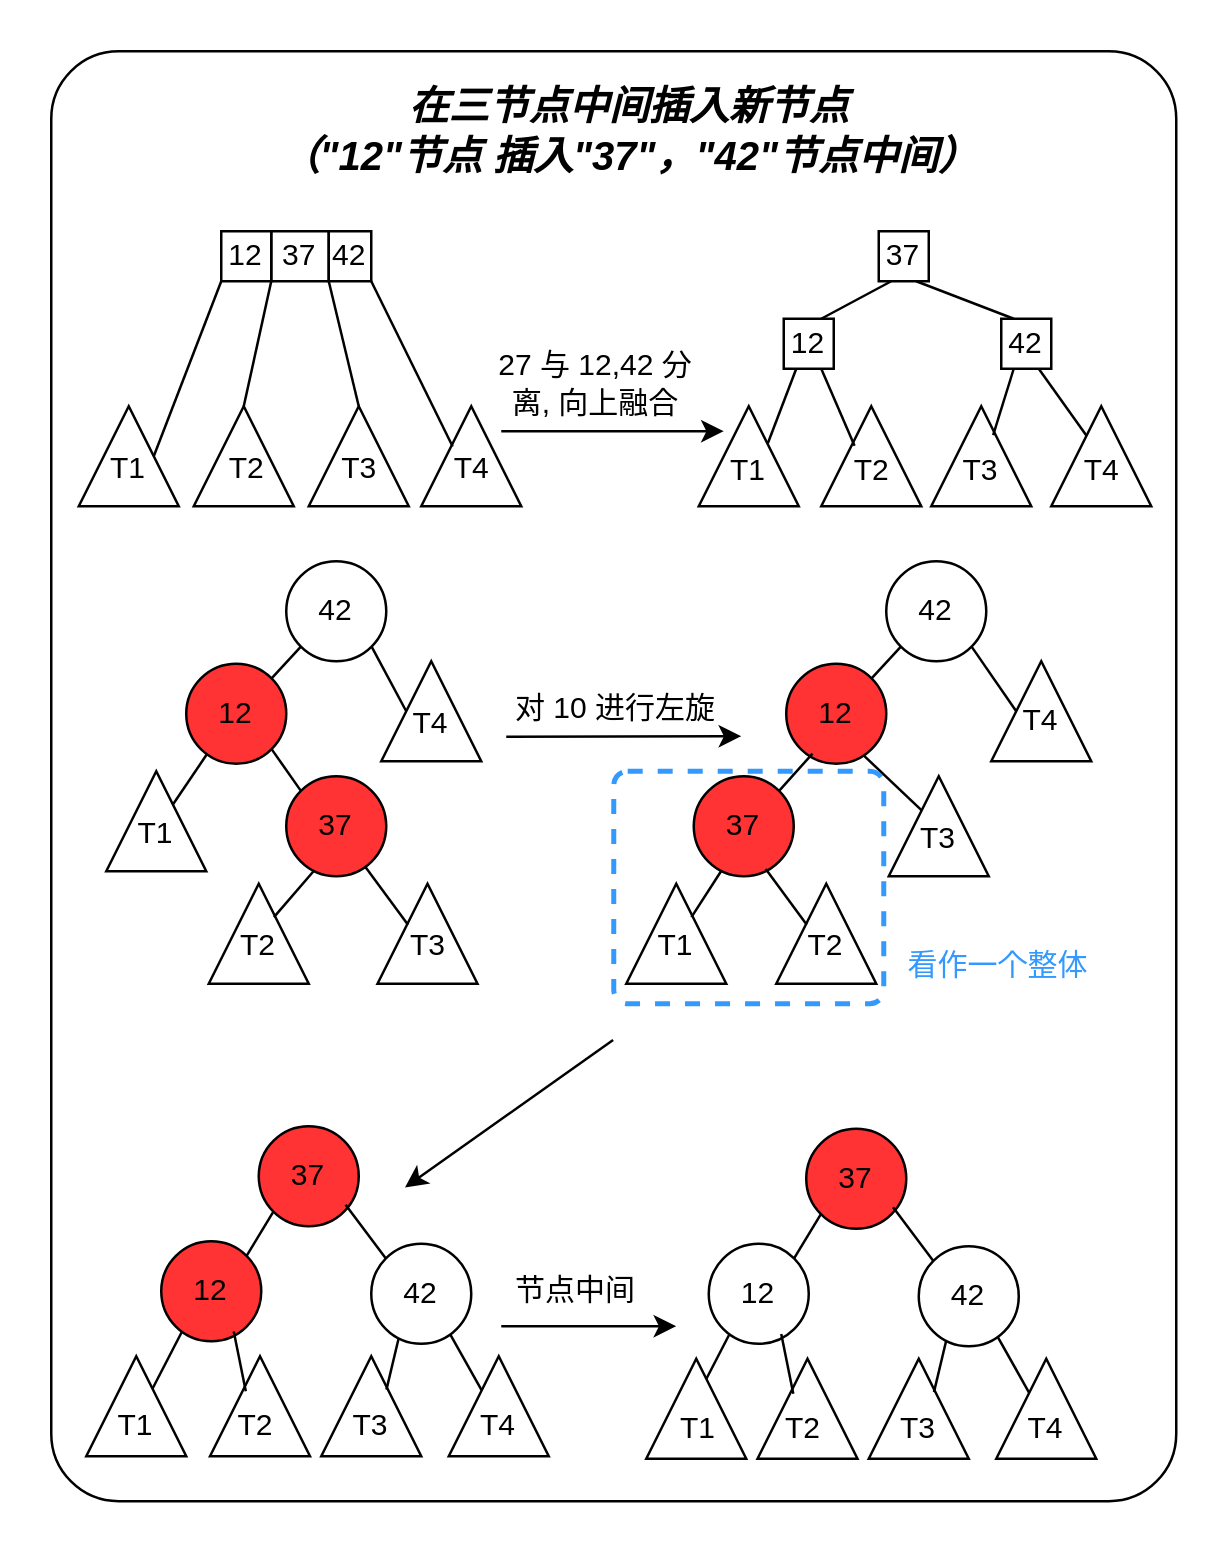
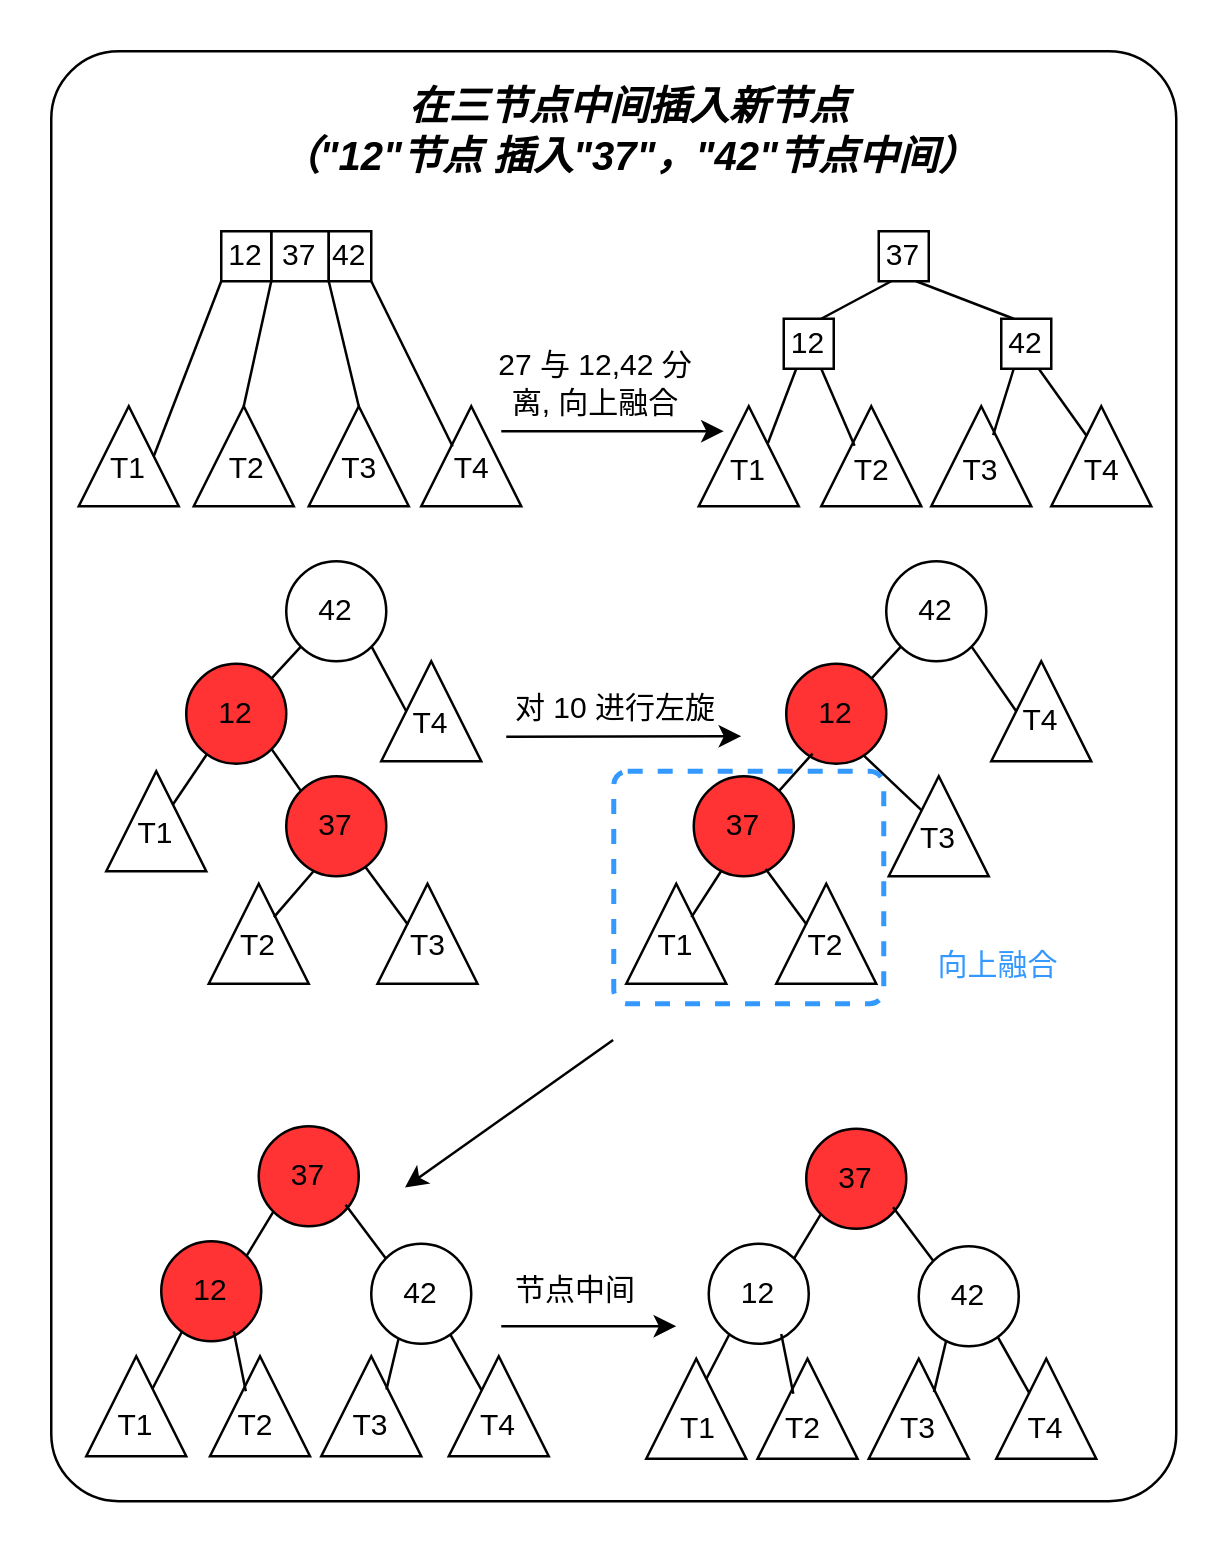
(999, 966) -> (999, 966)
